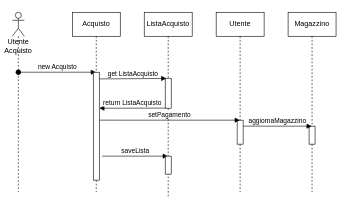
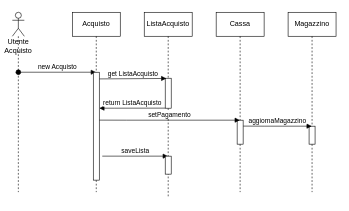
(240, 24) -> (240, 24)
